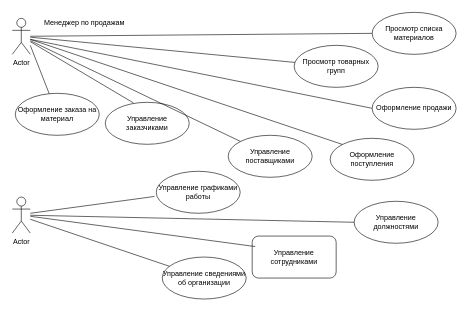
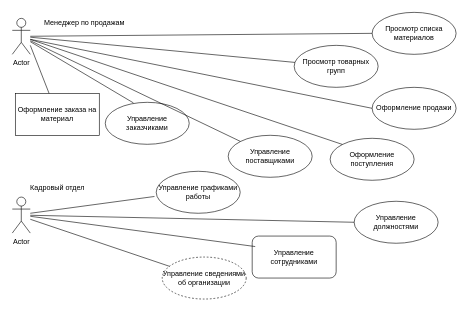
(57, 114) -> (57, 114)
none -> (57, 188)
(204, 278) -> (204, 278)
